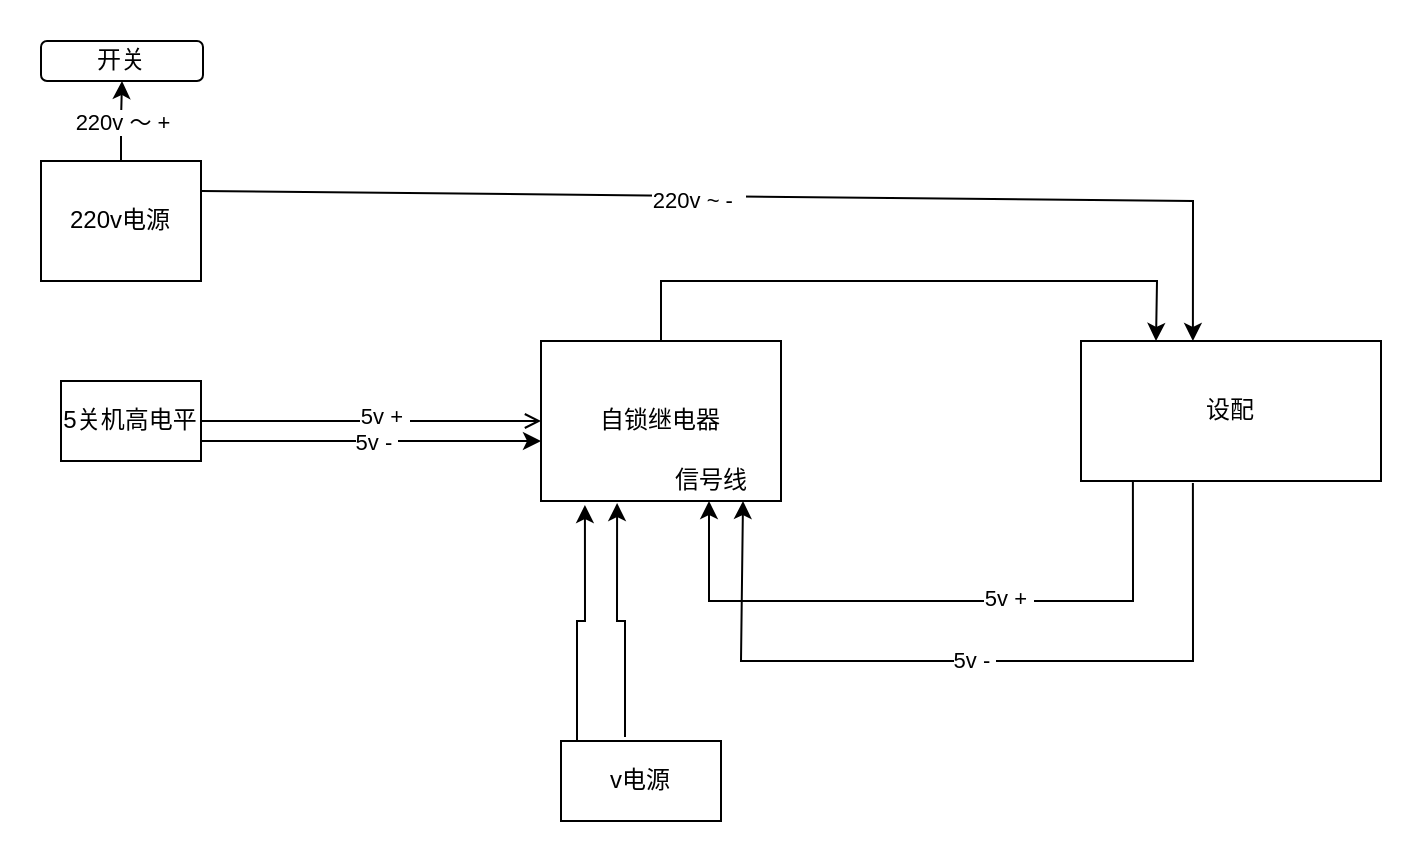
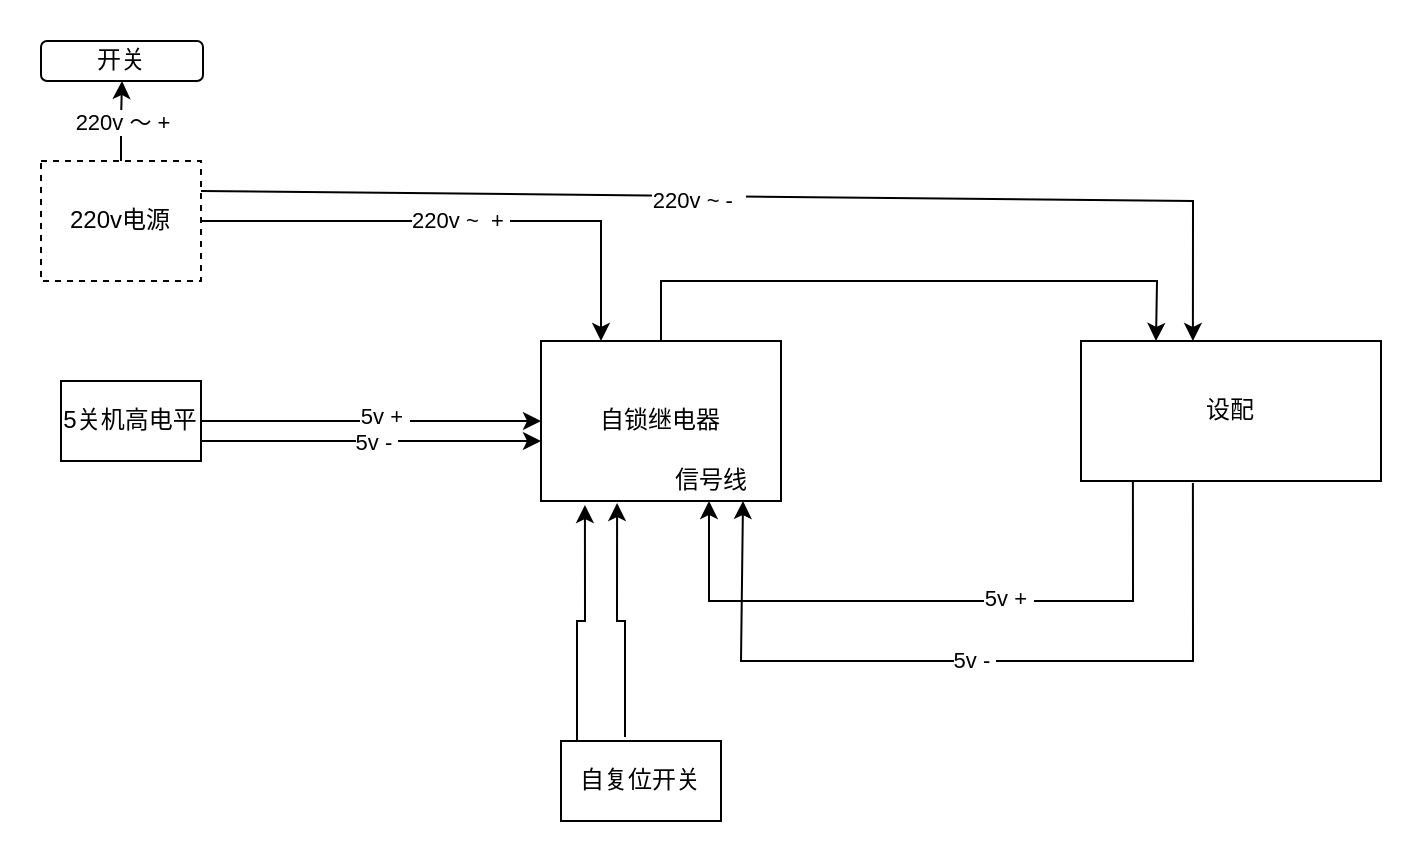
(121, 221) -> (121, 221)
none -> (340, 221)
(529, 421) -> (526, 421)
(641, 781) -> (641, 781)
